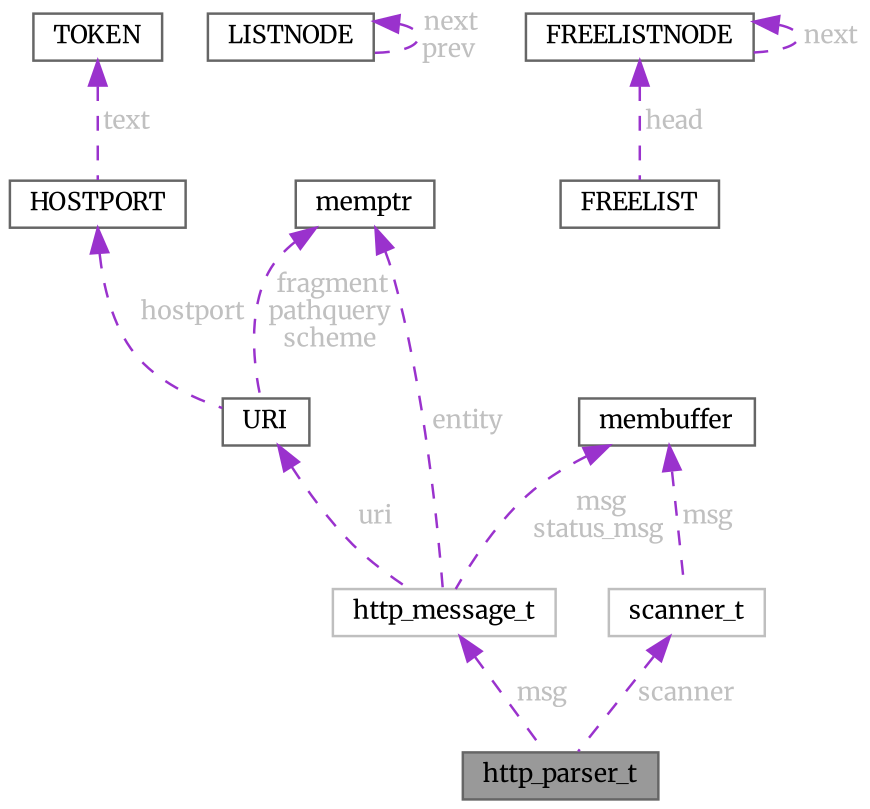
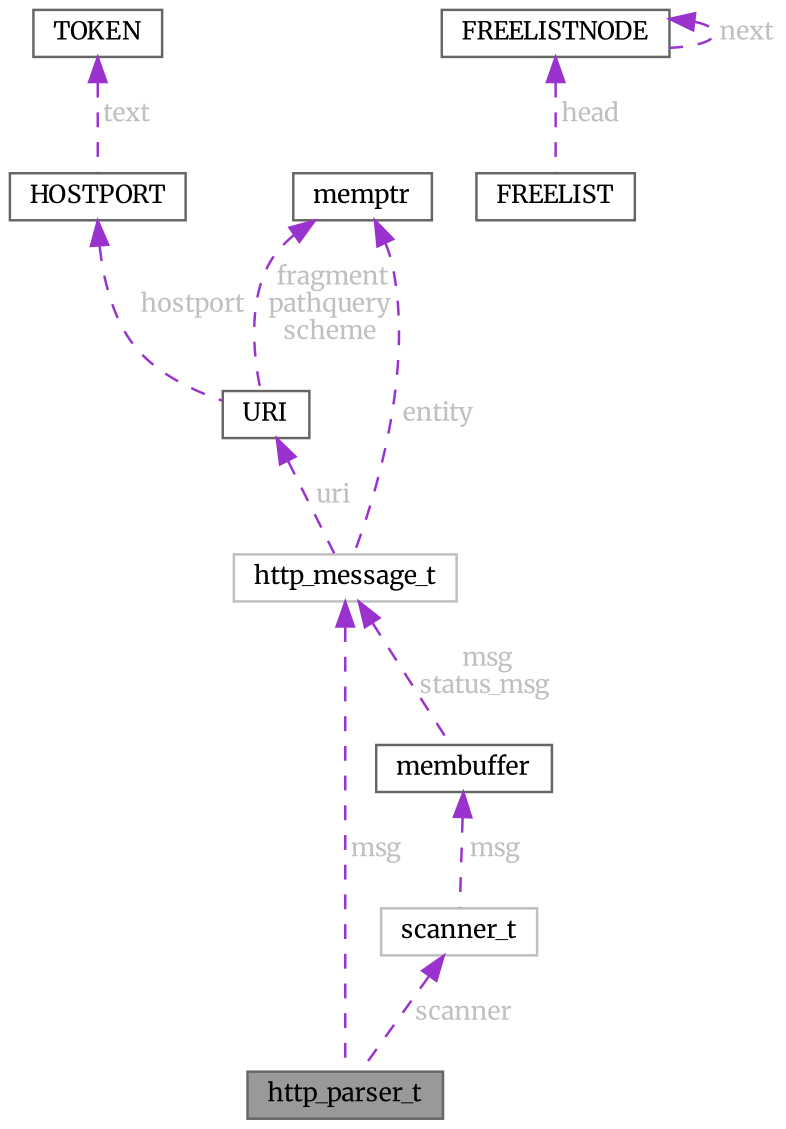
(291, 37) -> none
(511, 512) -> (412, 684)
